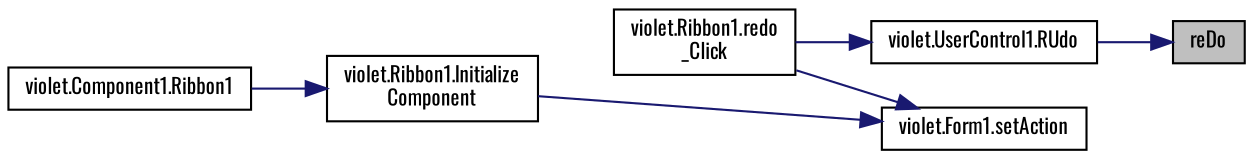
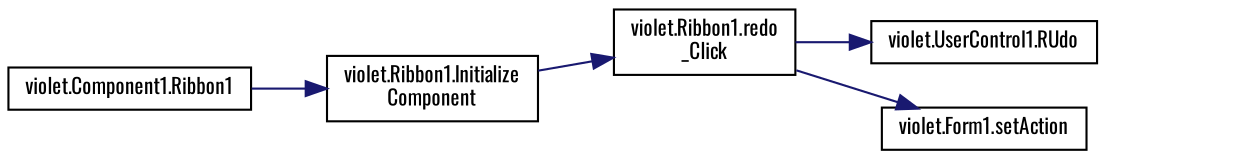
(1209, 42) -> none
(699, 108) -> (565, 66)
